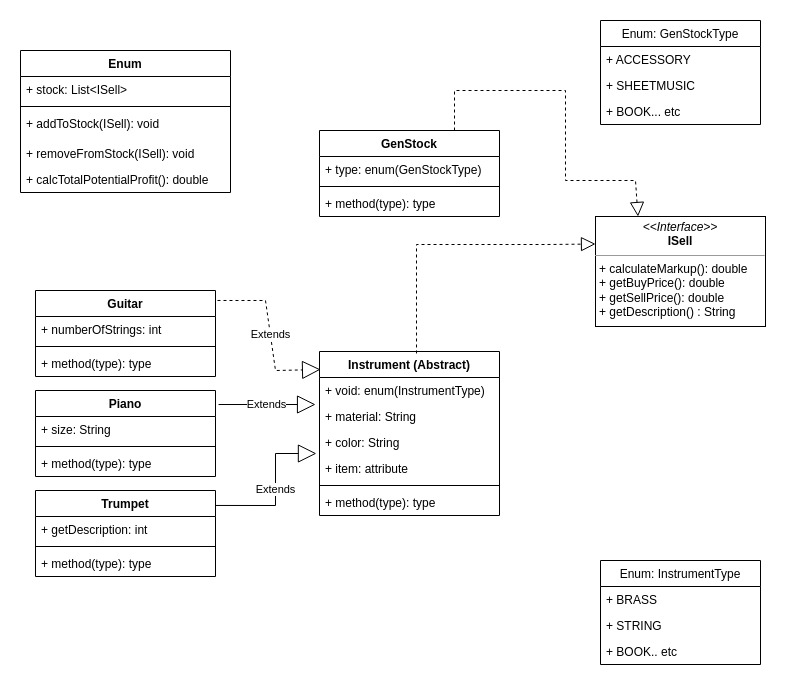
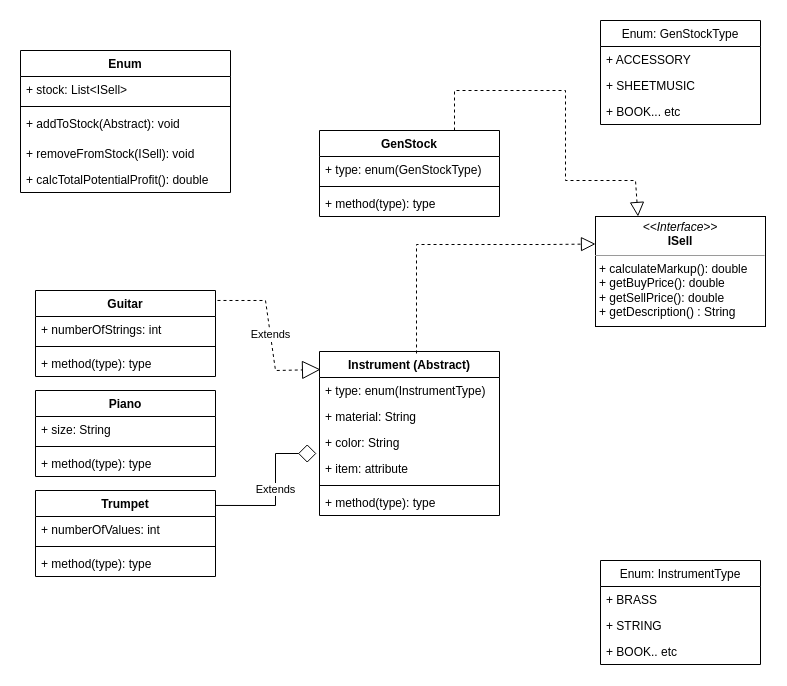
(101, 124) -> (114, 124)
(413, 391) -> (414, 391)
(258, 405) -> none
(297, 454) -> (297, 454)
(102, 530) -> (104, 530)
